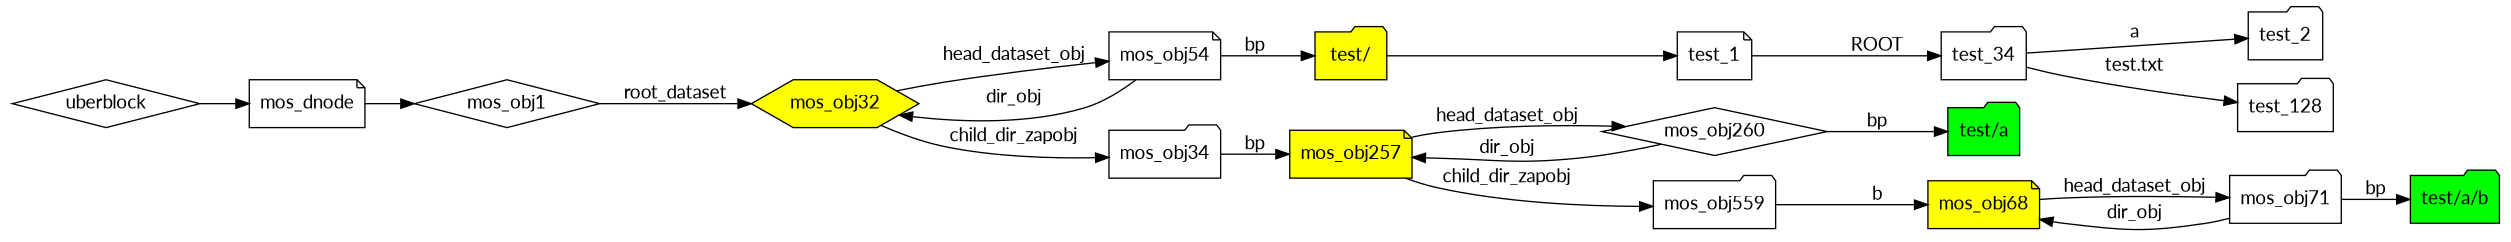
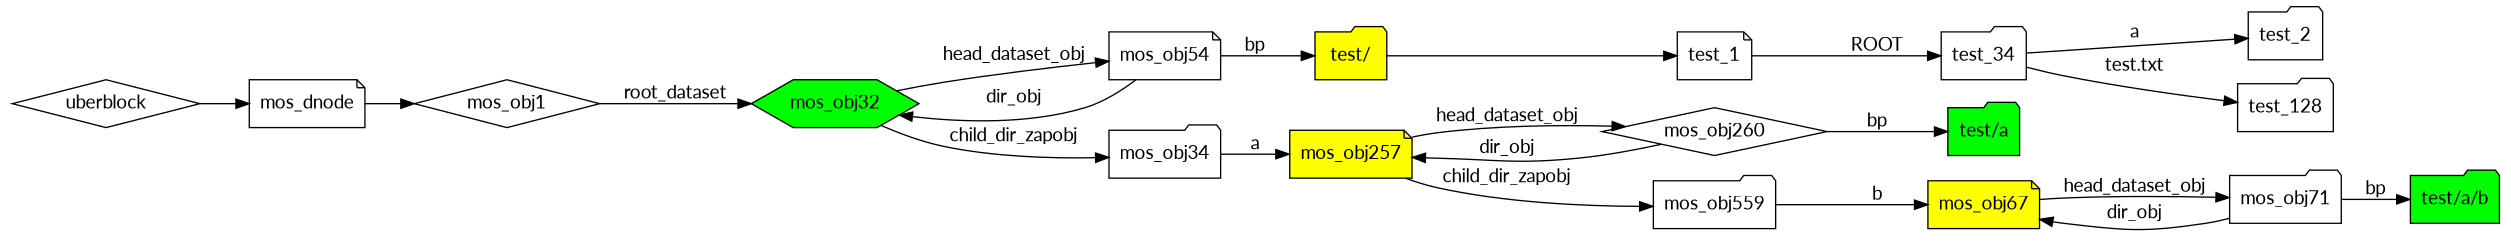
(835, 104) -> (835, 104)
(1255, 144) -> (1255, 144)
(1984, 205) -> (1984, 205)
